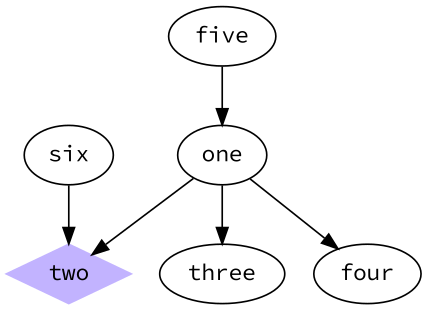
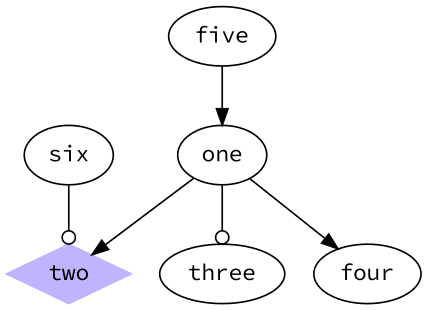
(69, 206) -> (69, 208)
(222, 206) -> (222, 208)
